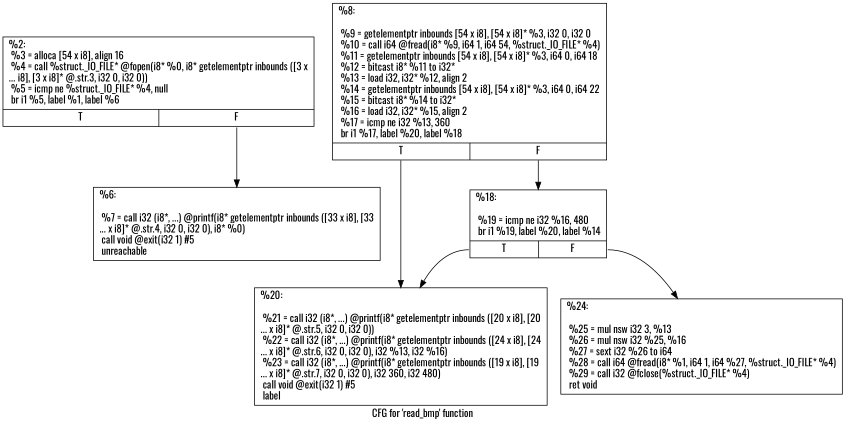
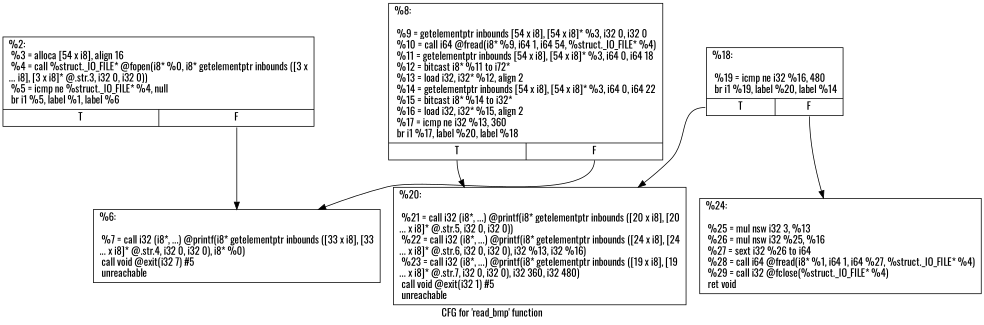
(397, 68) -> (453, 68)
(538, 171) -> (464, 185)
(147, 241) -> (147, 263)
(271, 396) -> (423, 296)
